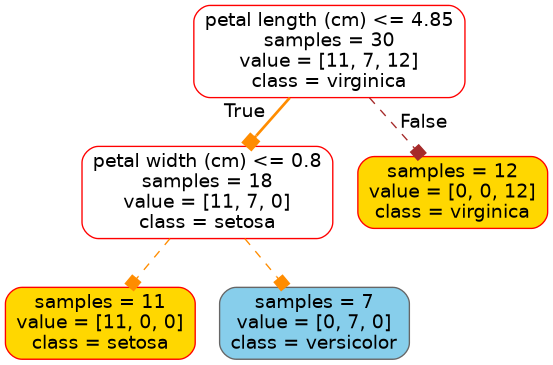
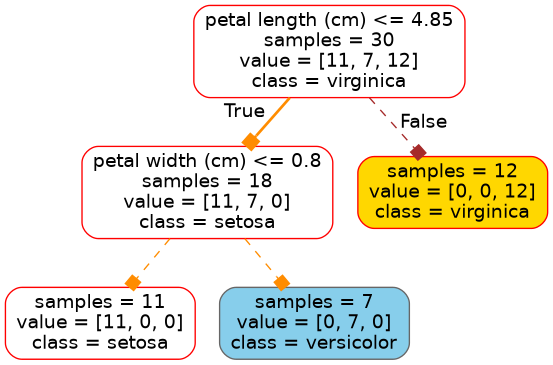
(100, 323) -> (100, 323)
